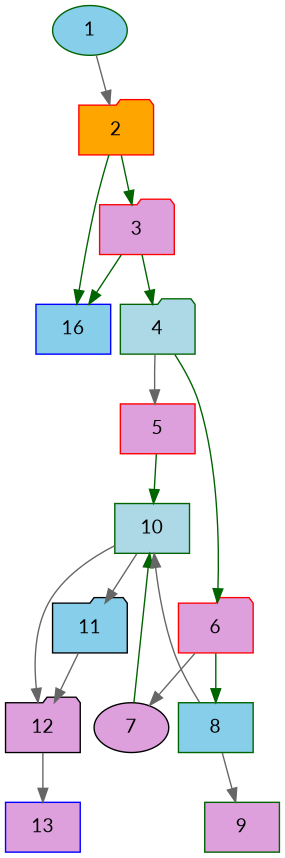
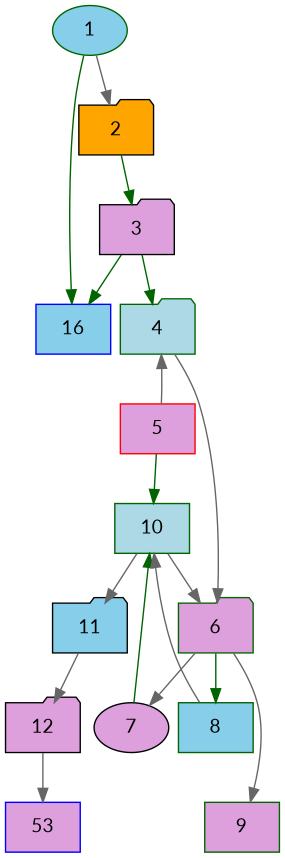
(116, 130) -> (116, 130)
(92, 222) -> (70, 172)
(137, 230) -> (137, 230)
(155, 372) -> (162, 386)
(212, 468) -> (212, 468)
(49, 602) -> (180, 572)
(216, 628) -> (216, 628)
(227, 771) -> (260, 718)
(43, 827) -> (43, 827)
